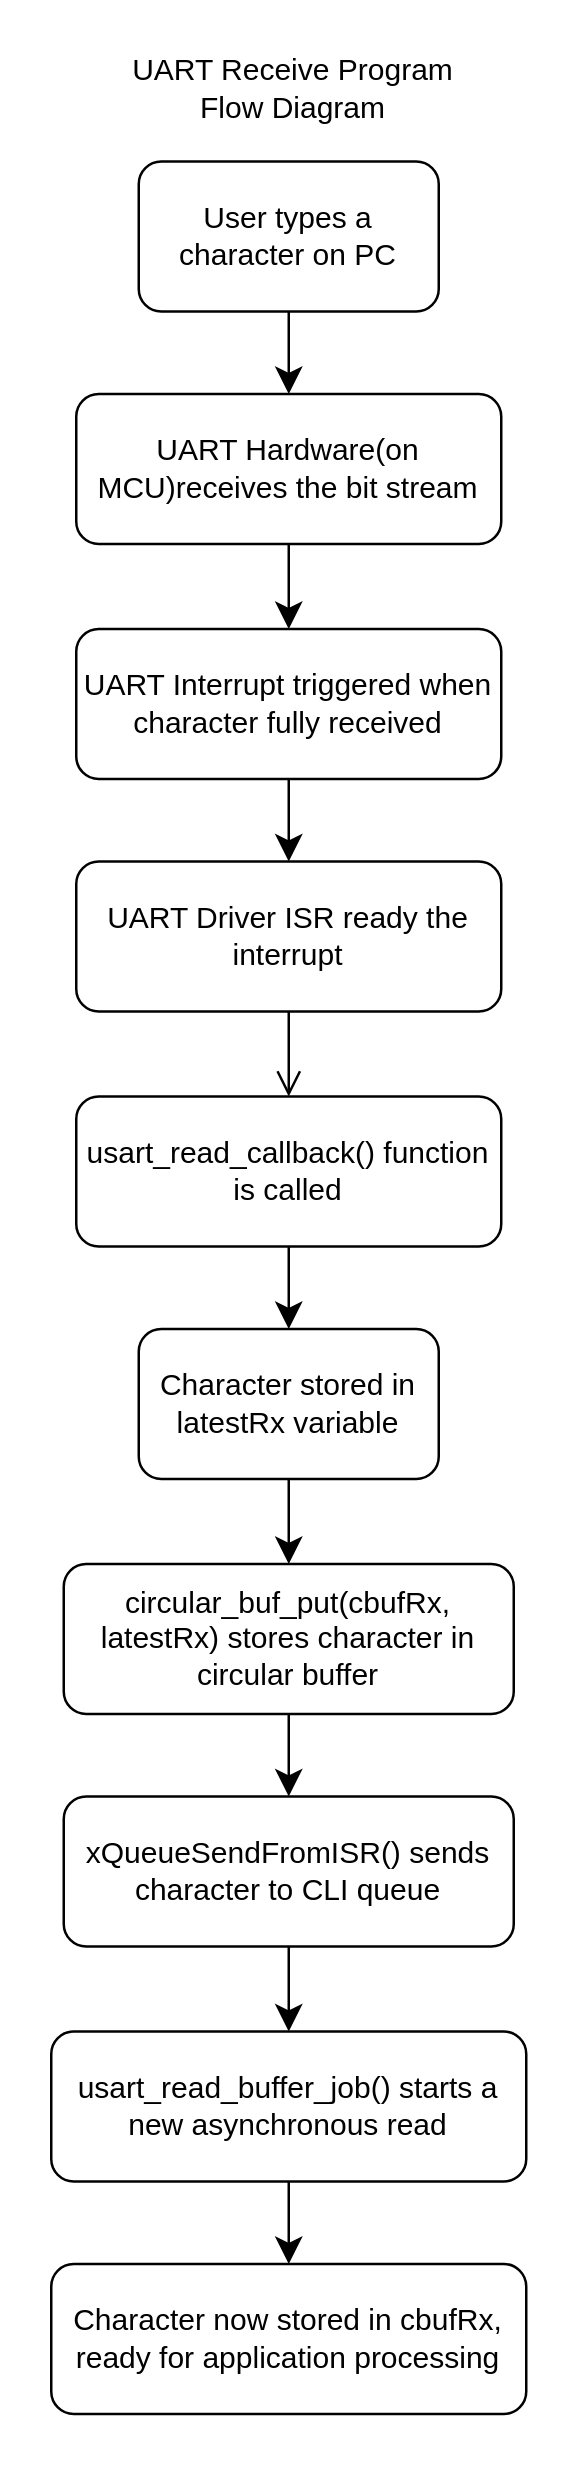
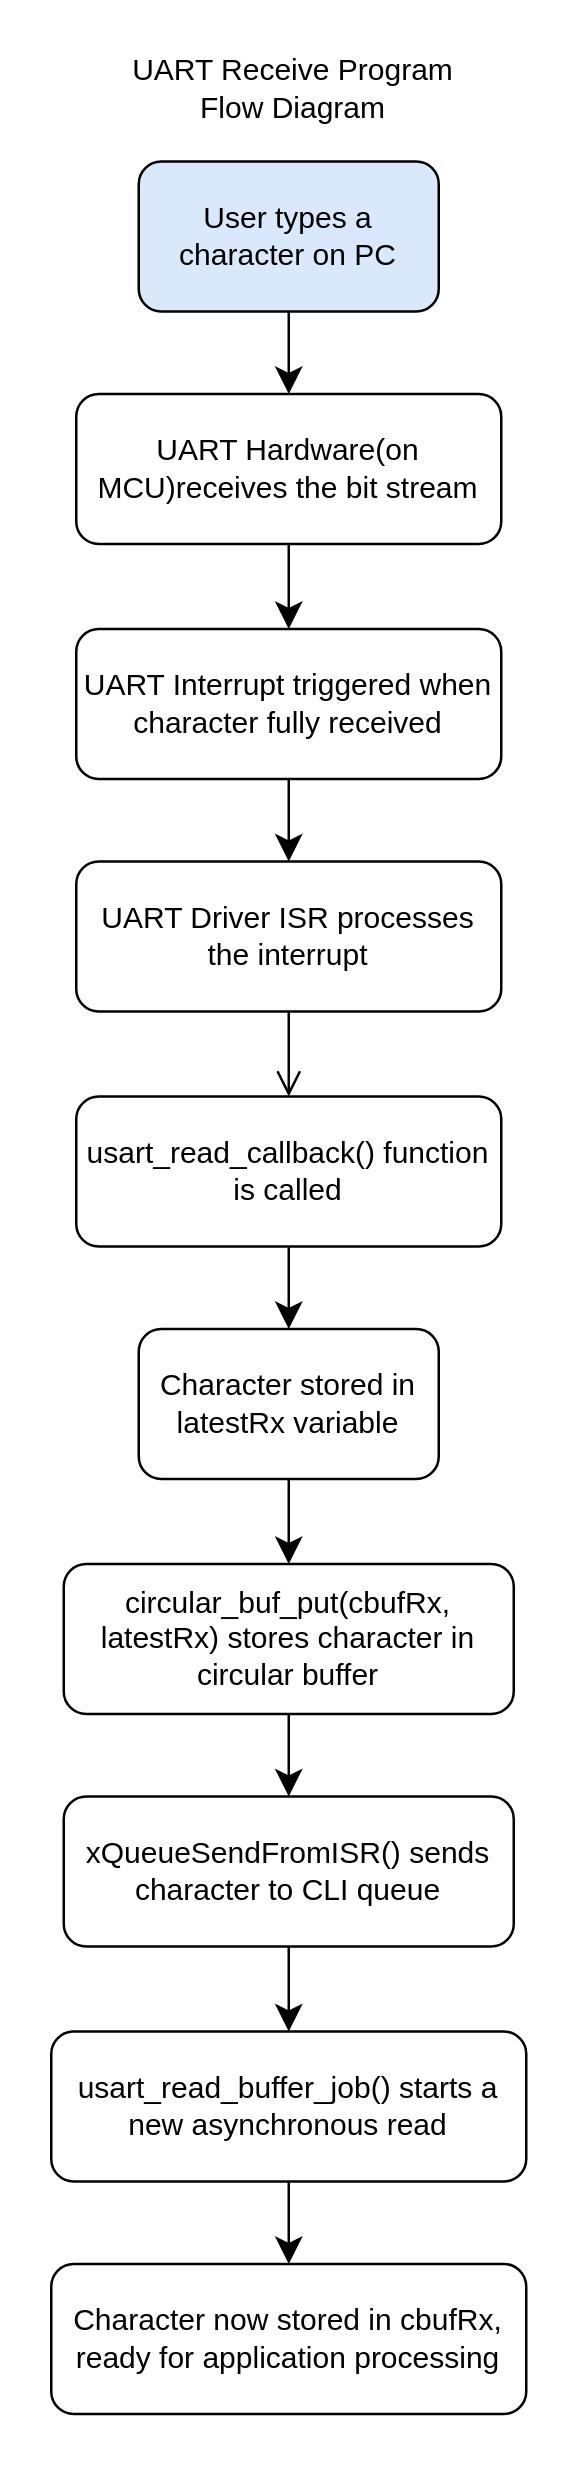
(289, 236) -> (289, 236)
(289, 936) -> (289, 936)
